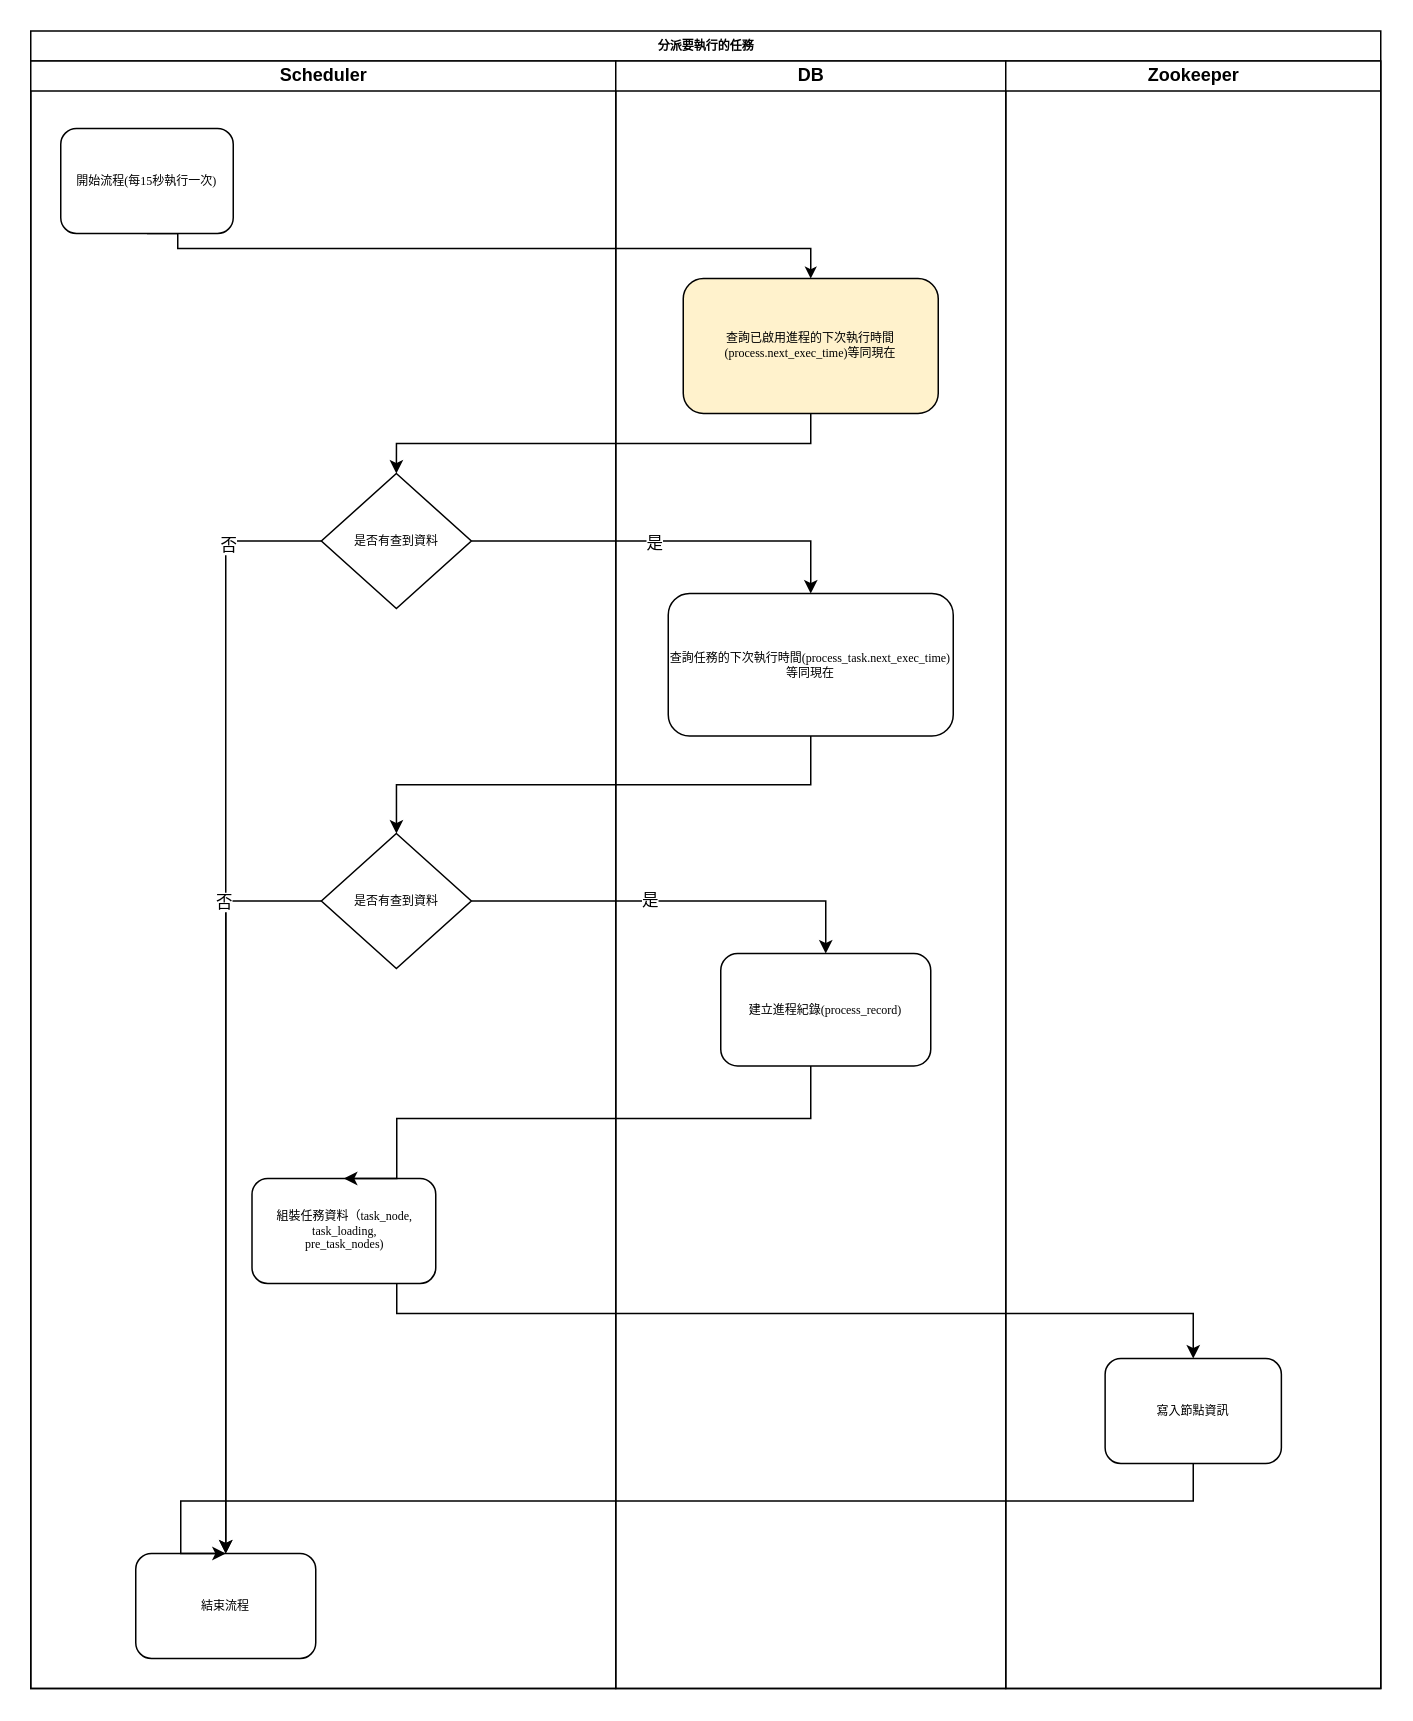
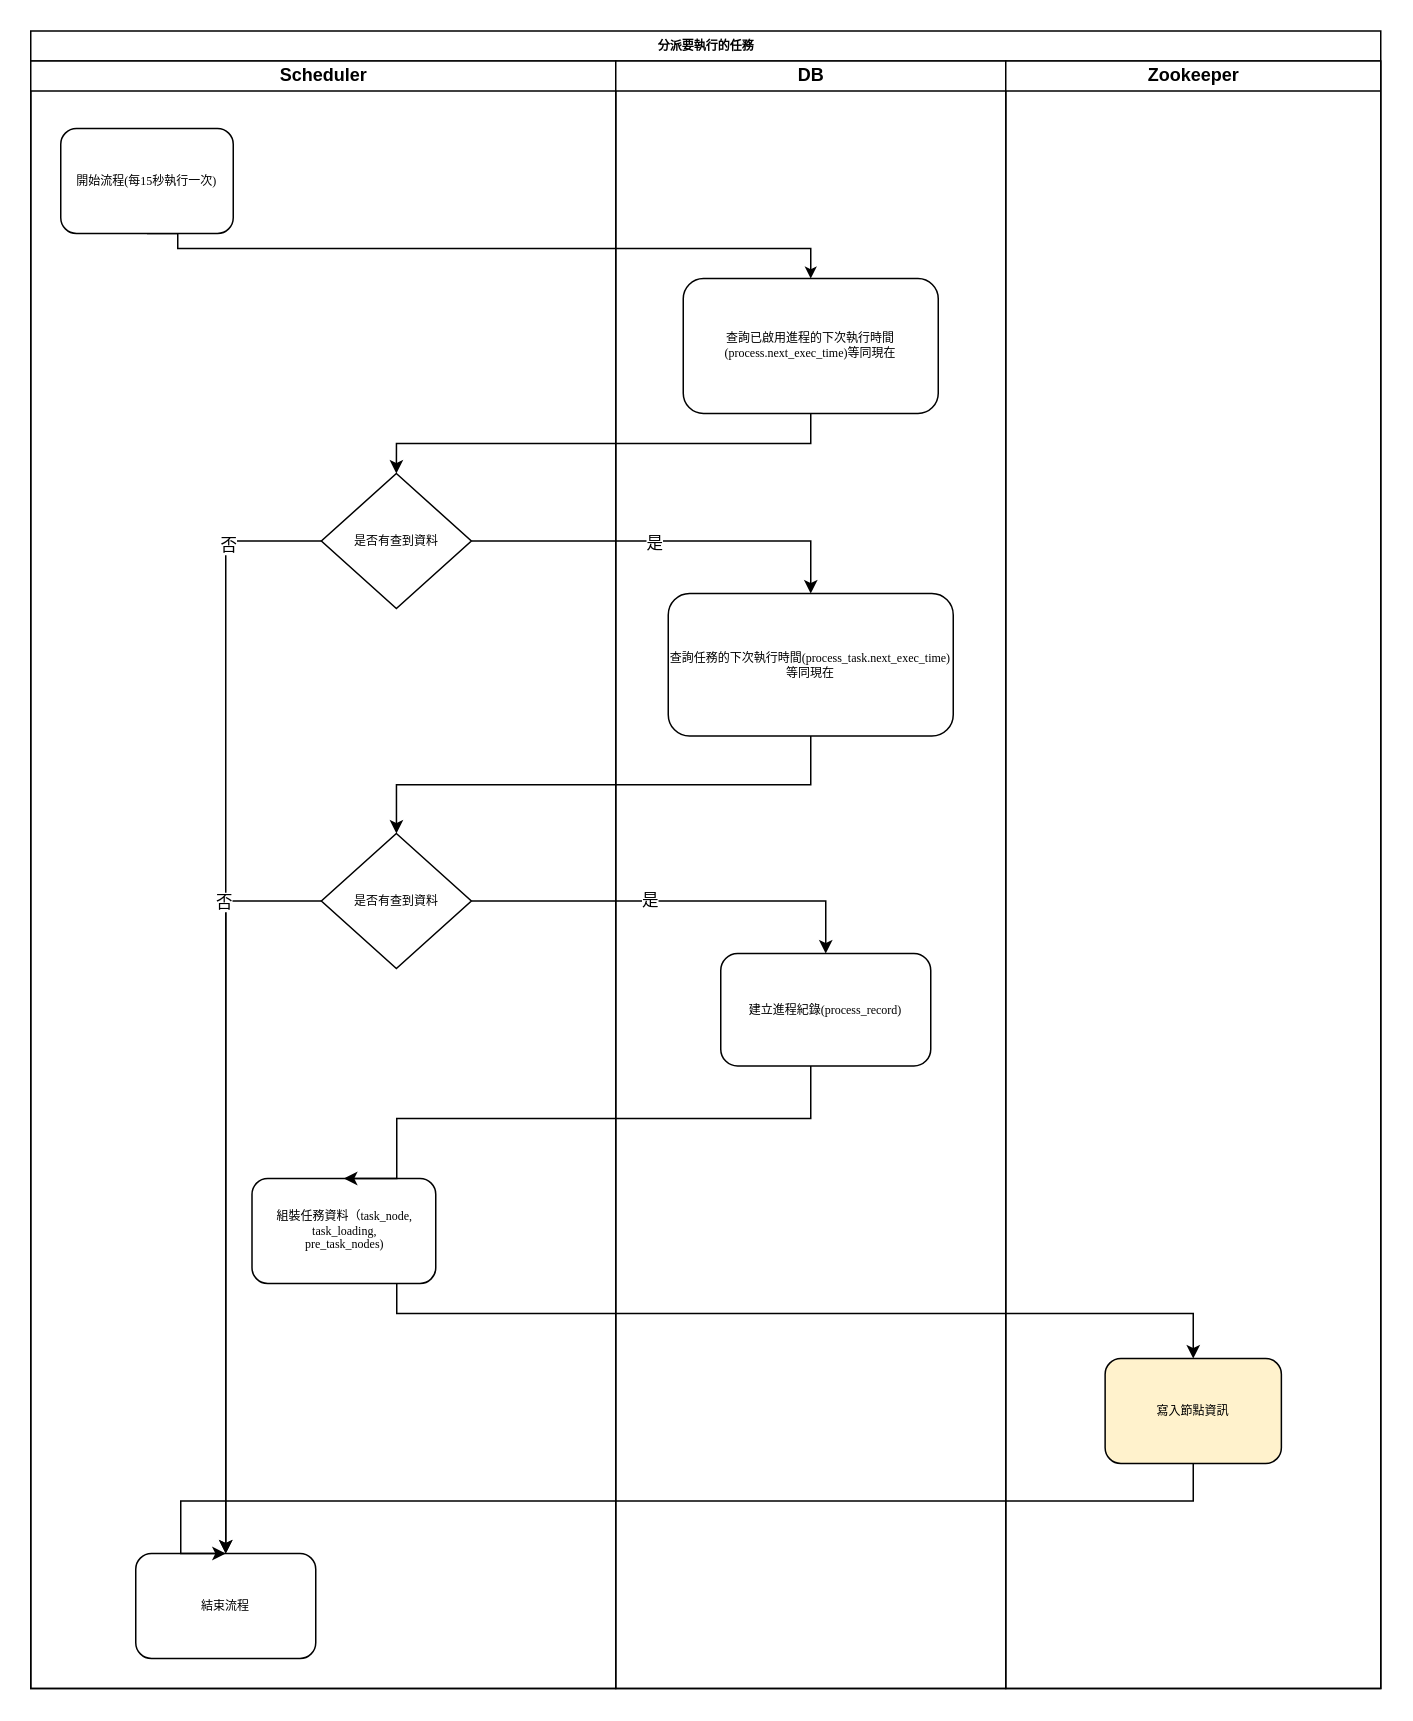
(811, 346) -> (811, 346)
(1193, 1411) -> (1193, 1411)
